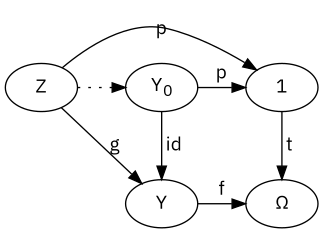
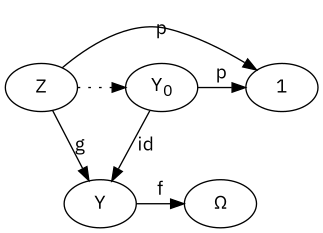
(282, 139) -> none
